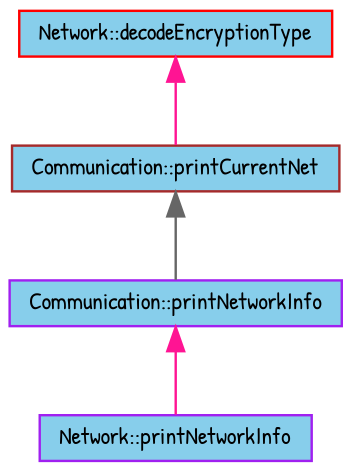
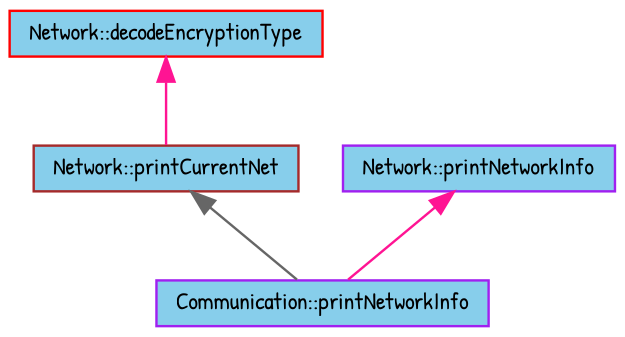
(176, 168) -> (166, 168)
(176, 383) -> (392, 244)
